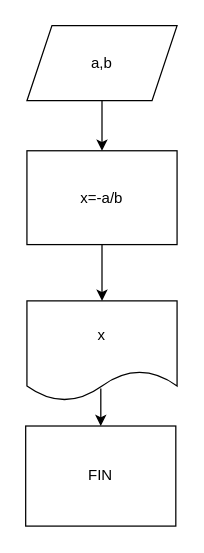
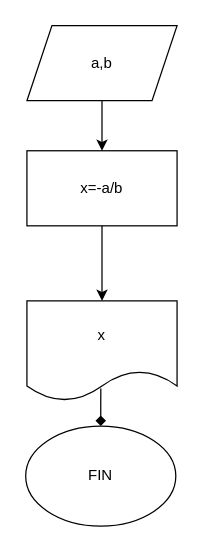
(102, 198) -> (102, 188)
(101, 416) -> (101, 415)
(101, 476) -> (101, 476)
